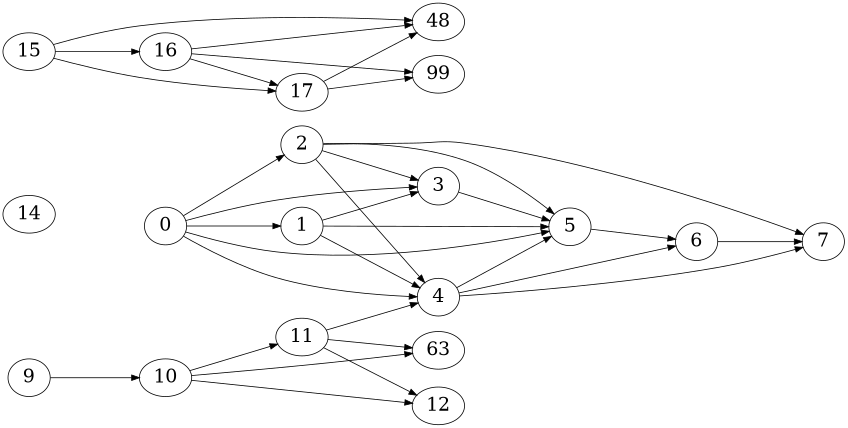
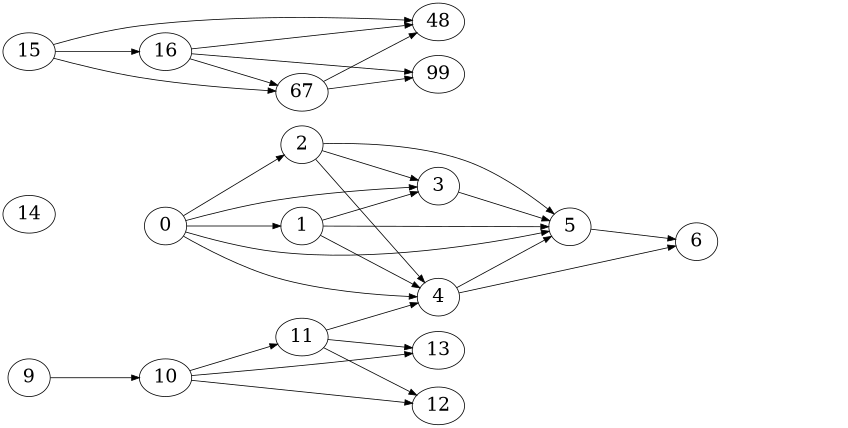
(302, 92) -> (302, 92)
(823, 242) -> none
(438, 350) -> (438, 350)
